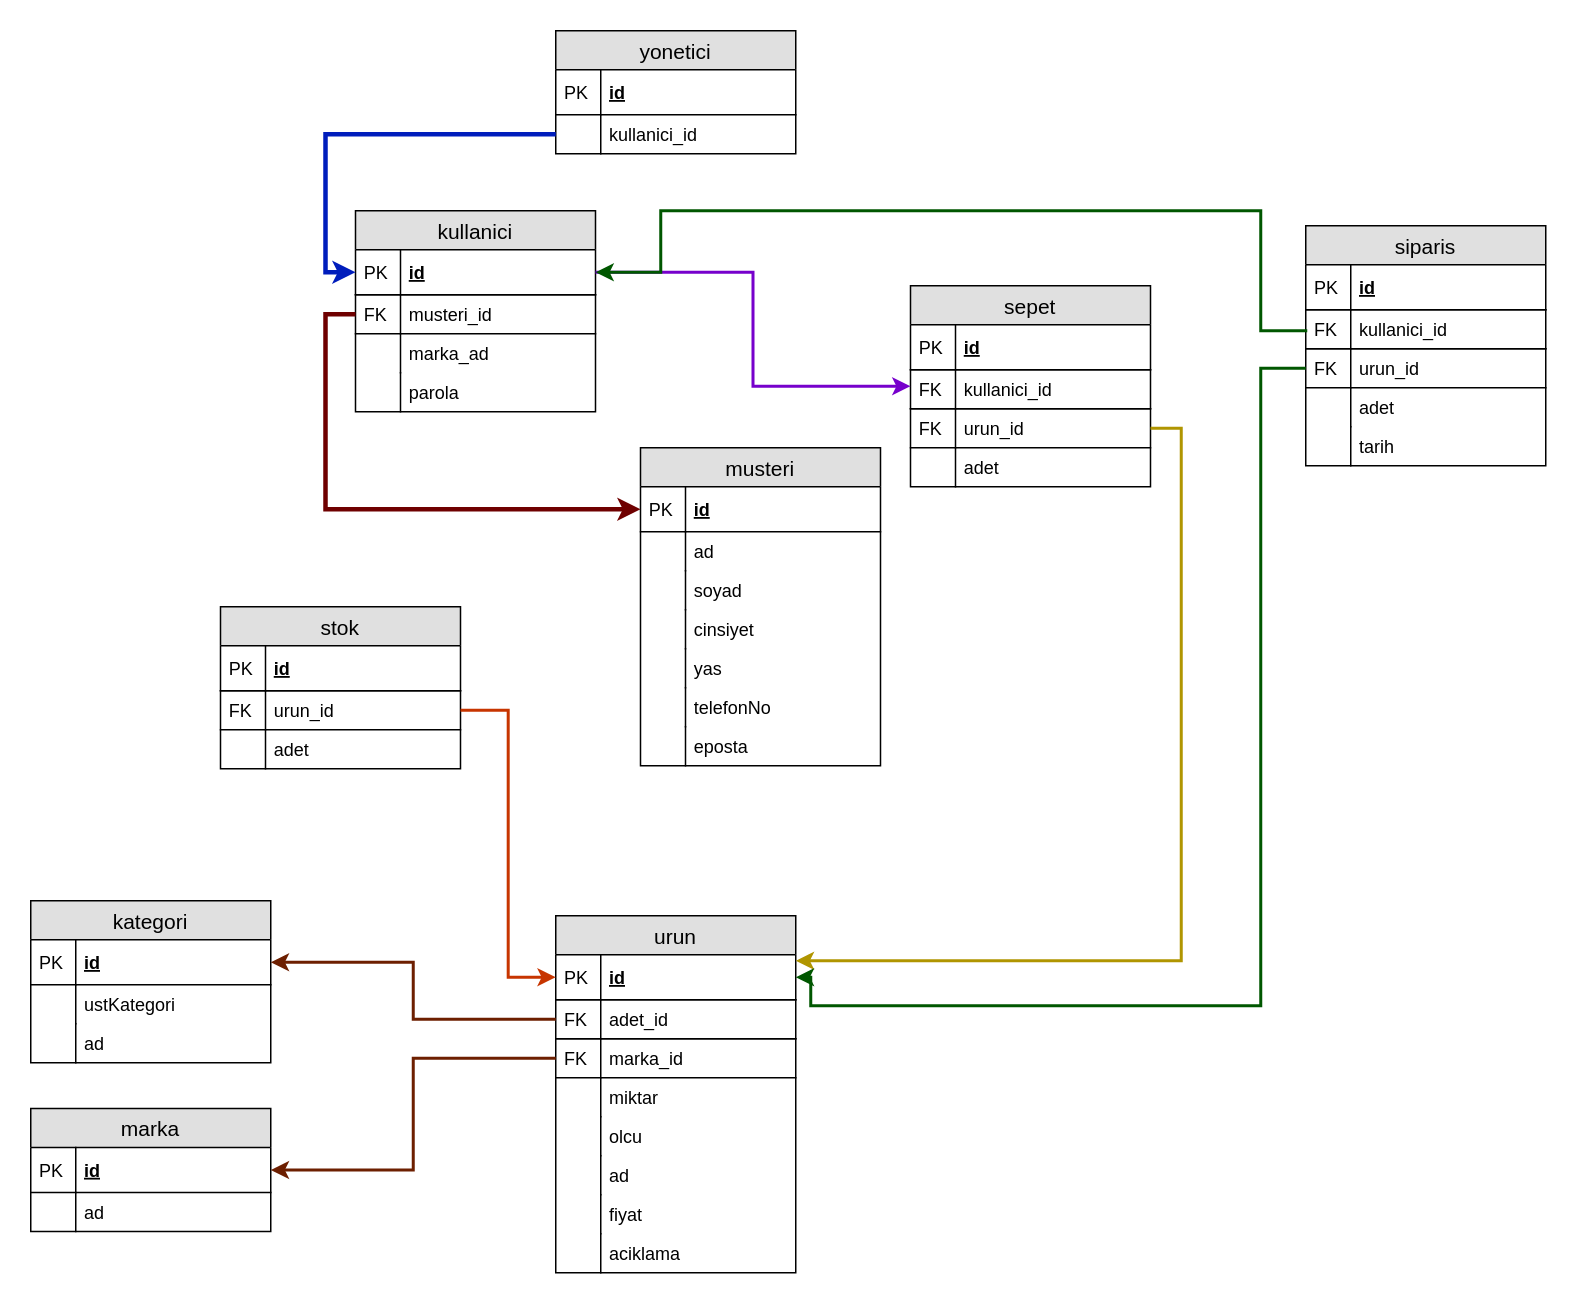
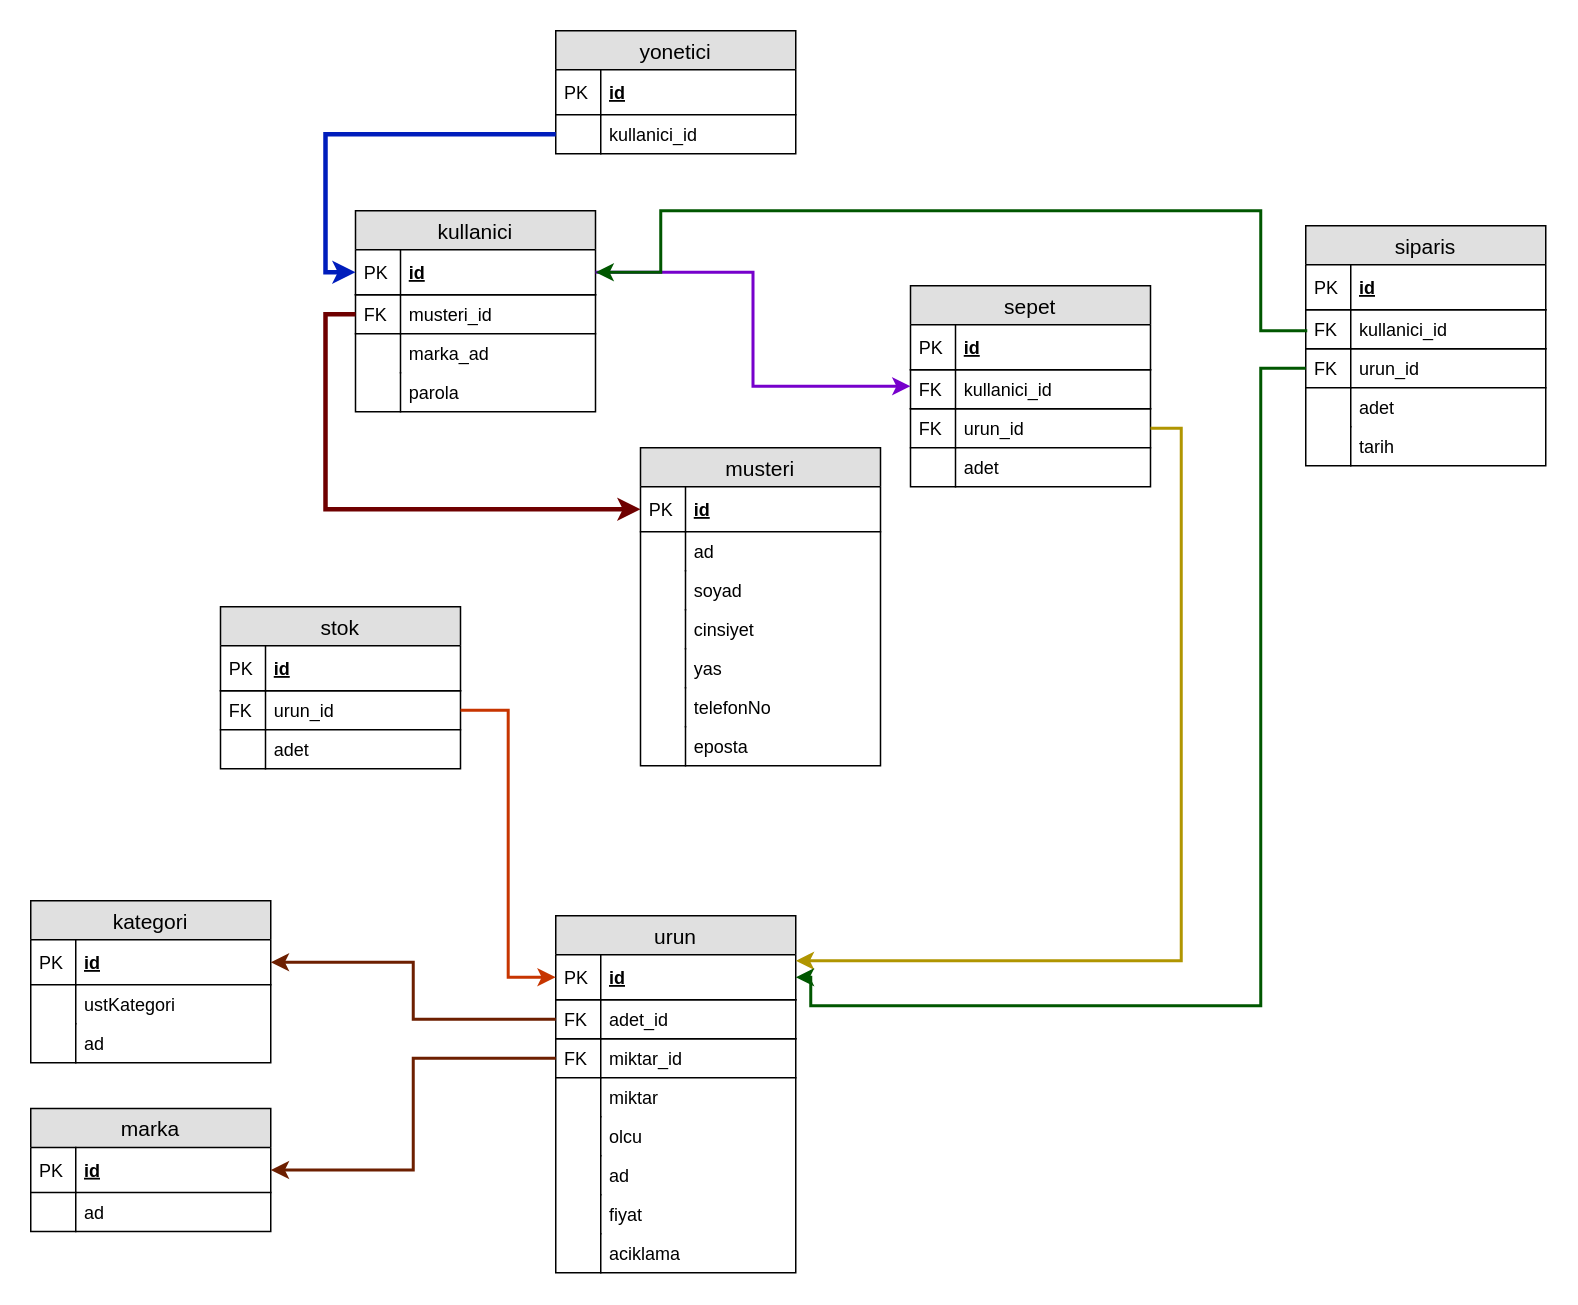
(647, 1059) -> (650, 1059)
